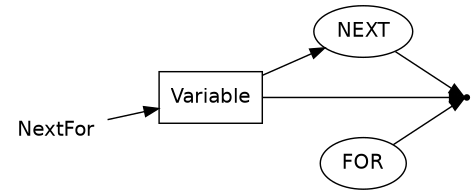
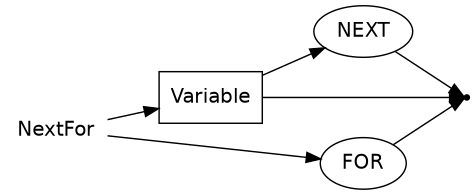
none -> (207, 147)
